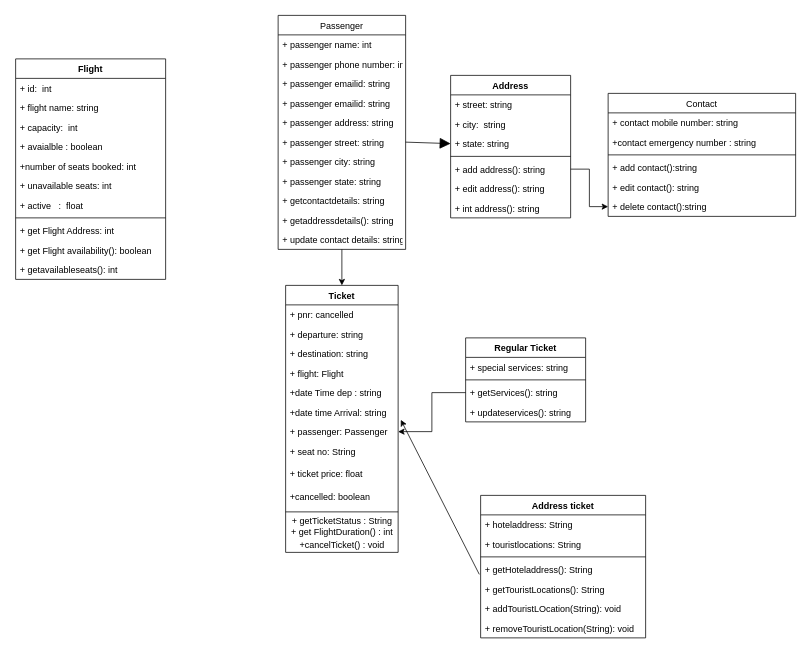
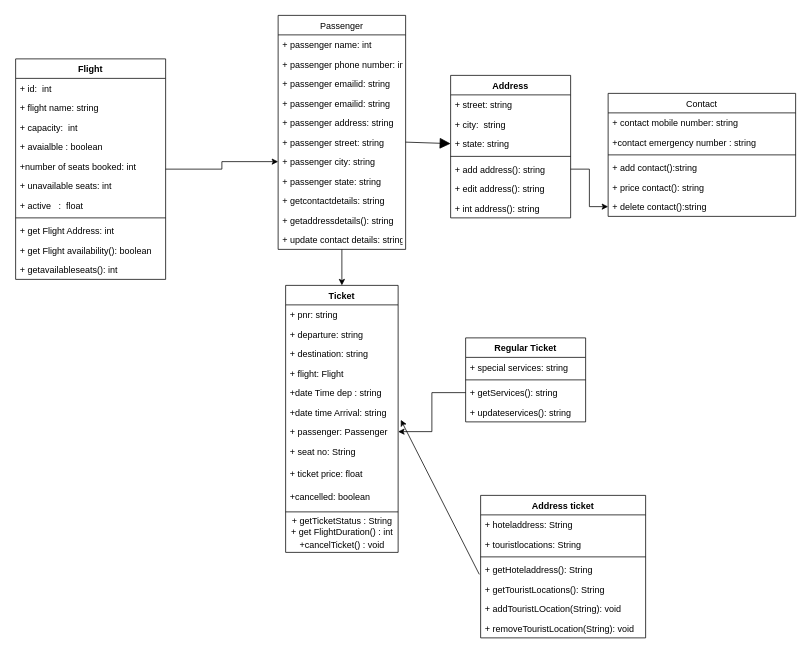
none -> (242, 162)
(665, 188) -> (668, 188)
(324, 315) -> (318, 315)
